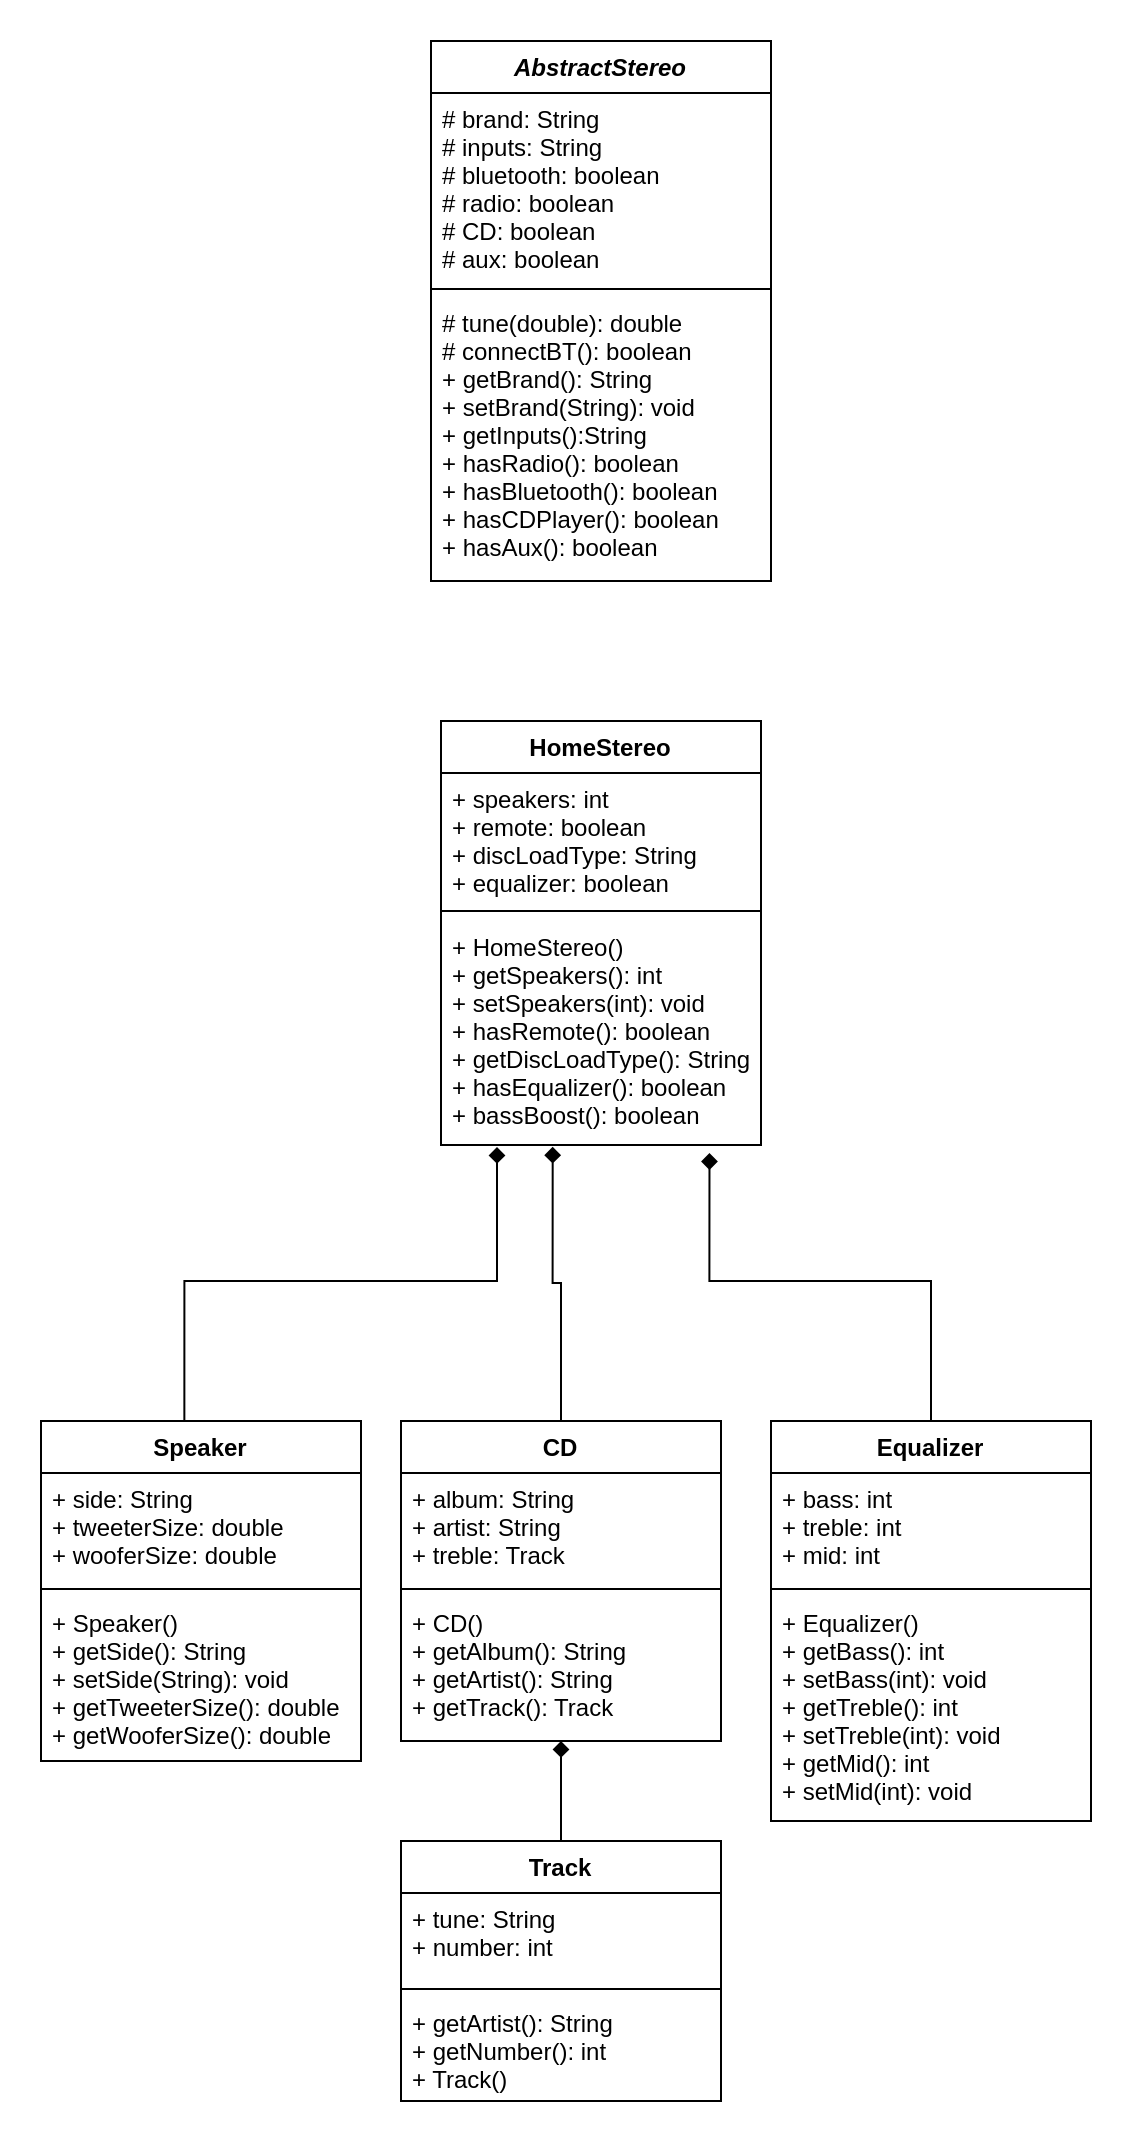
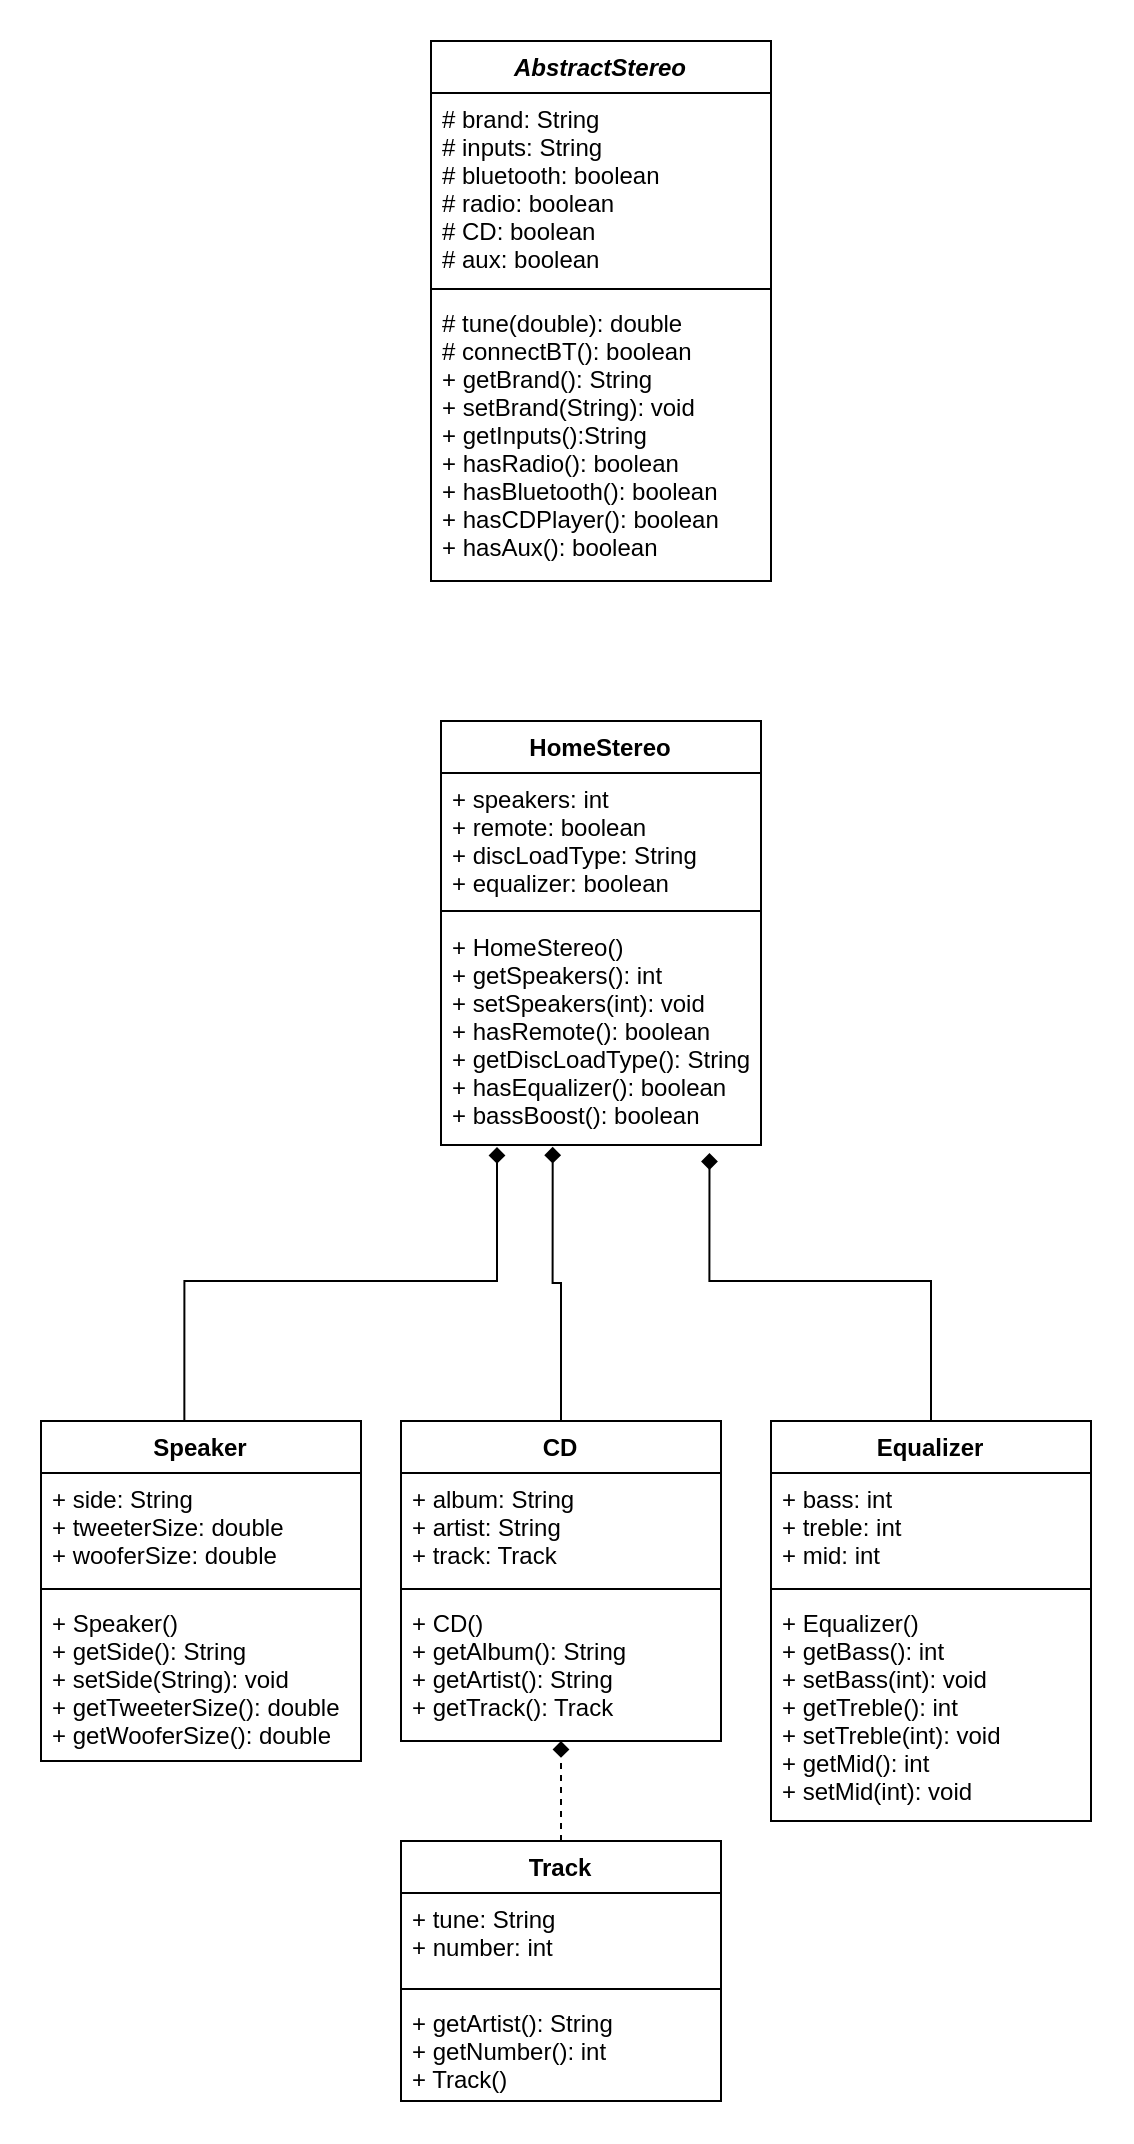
(497, 1500) -> (497, 1500)
(561, 1797) -> (561, 1797)
